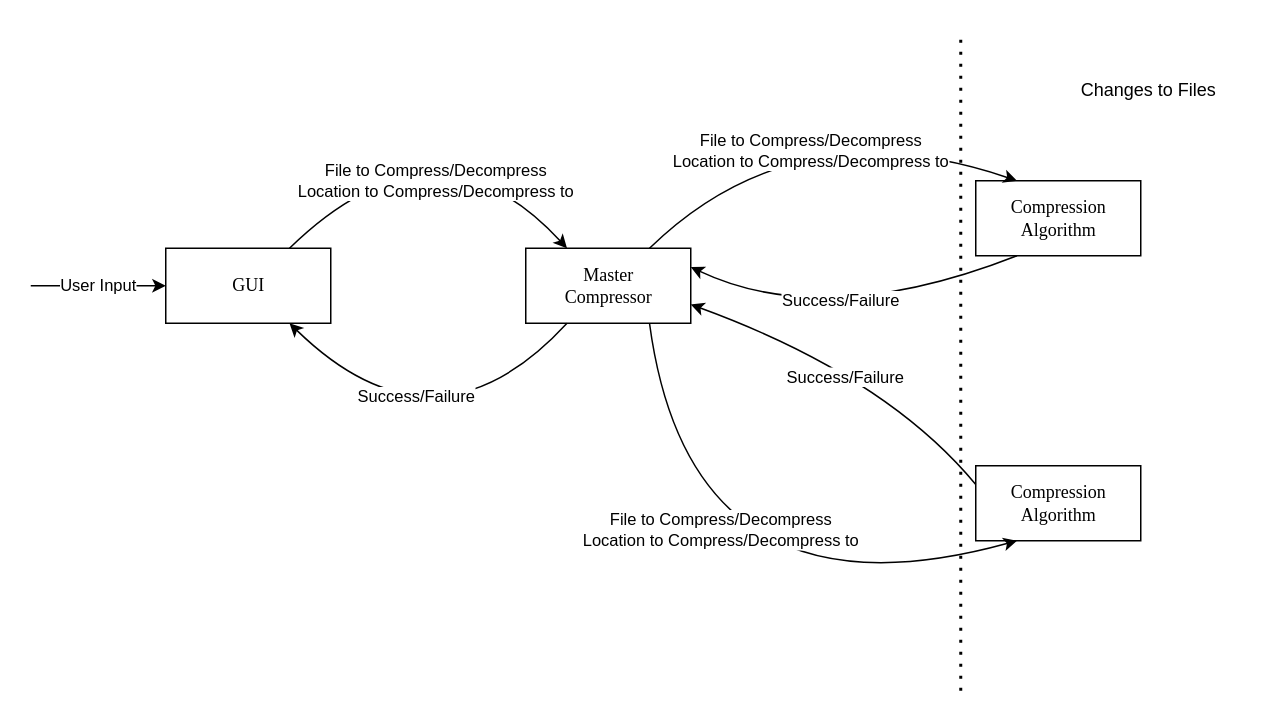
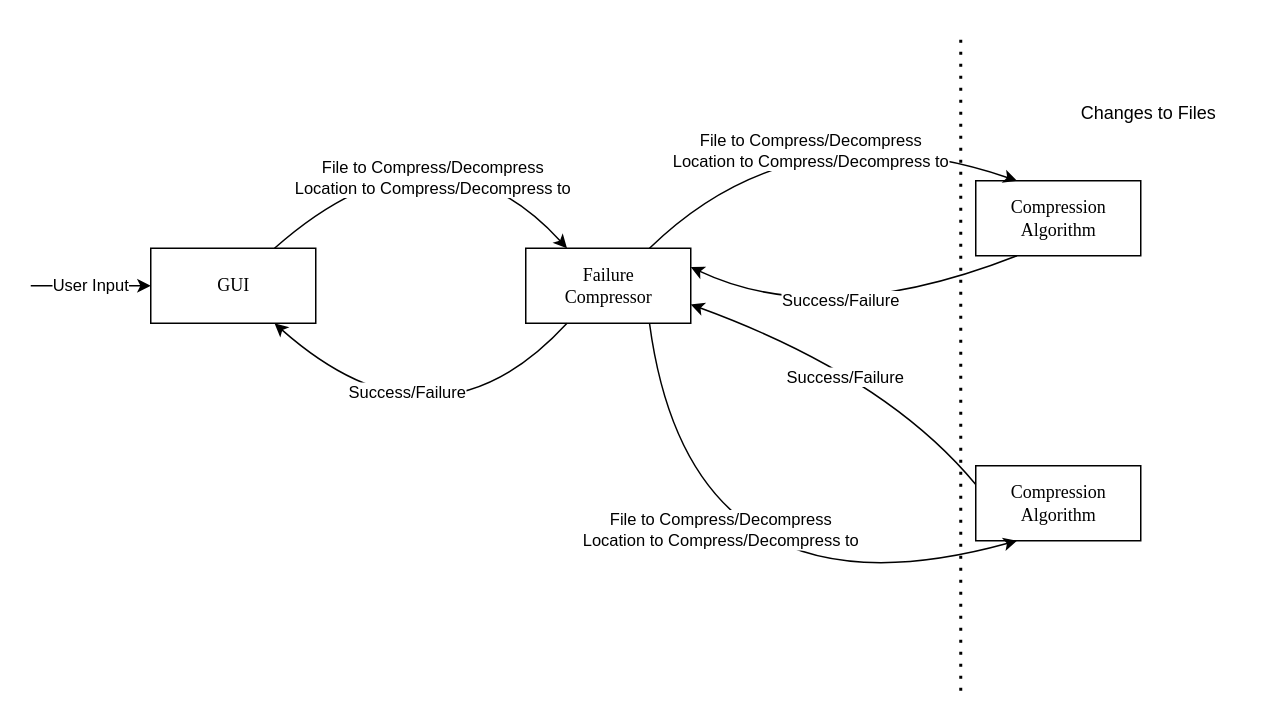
(1148, 91) -> (1148, 113)
(248, 286) -> (233, 286)
(609, 286) -> (609, 286)
